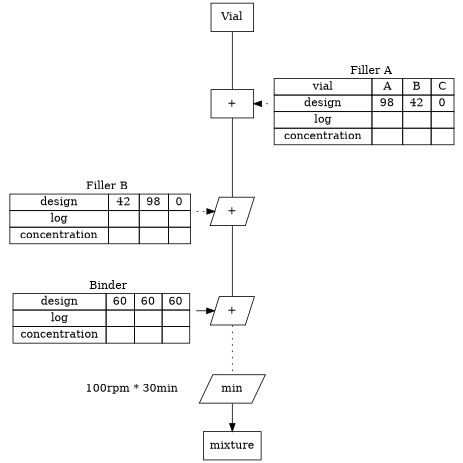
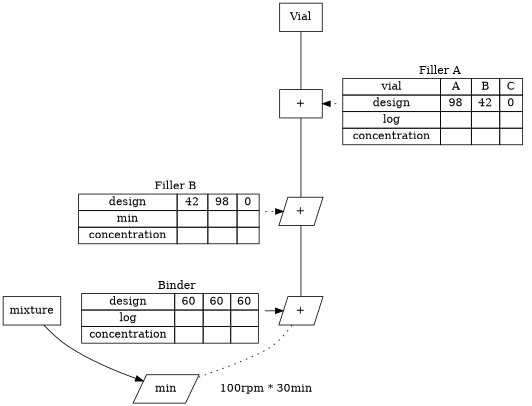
(59, 219) -> (128, 219)
(232, 413) -> (86, 357)
